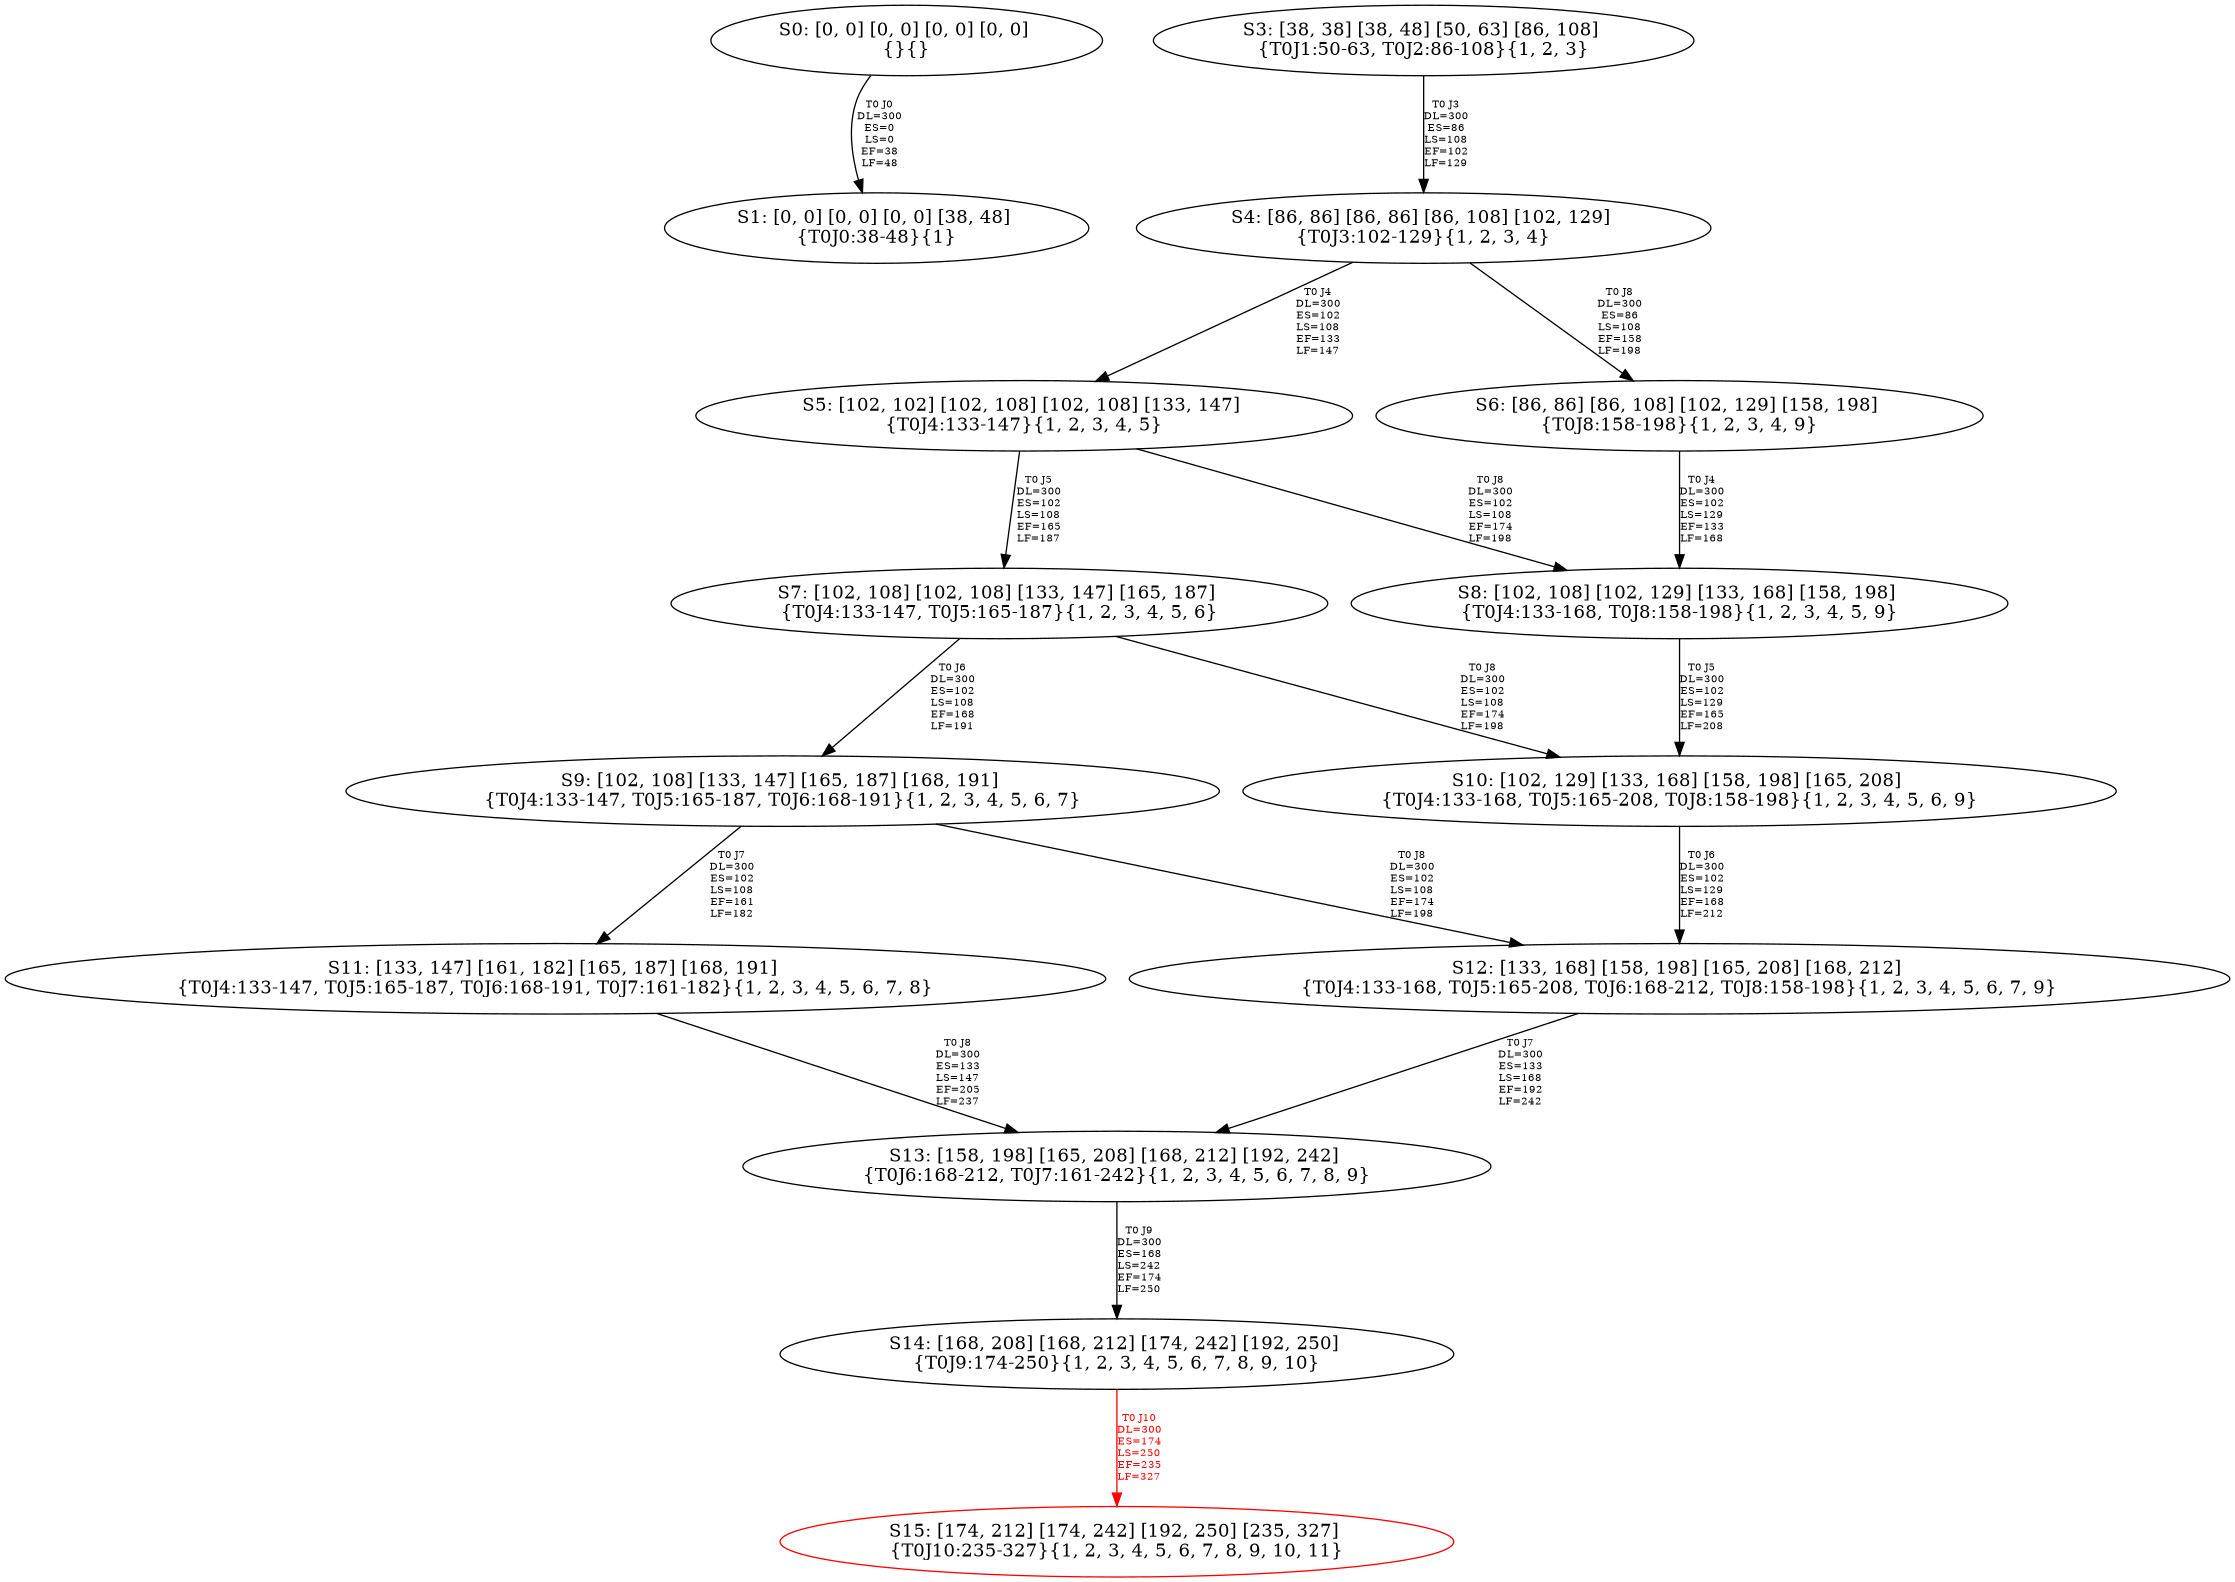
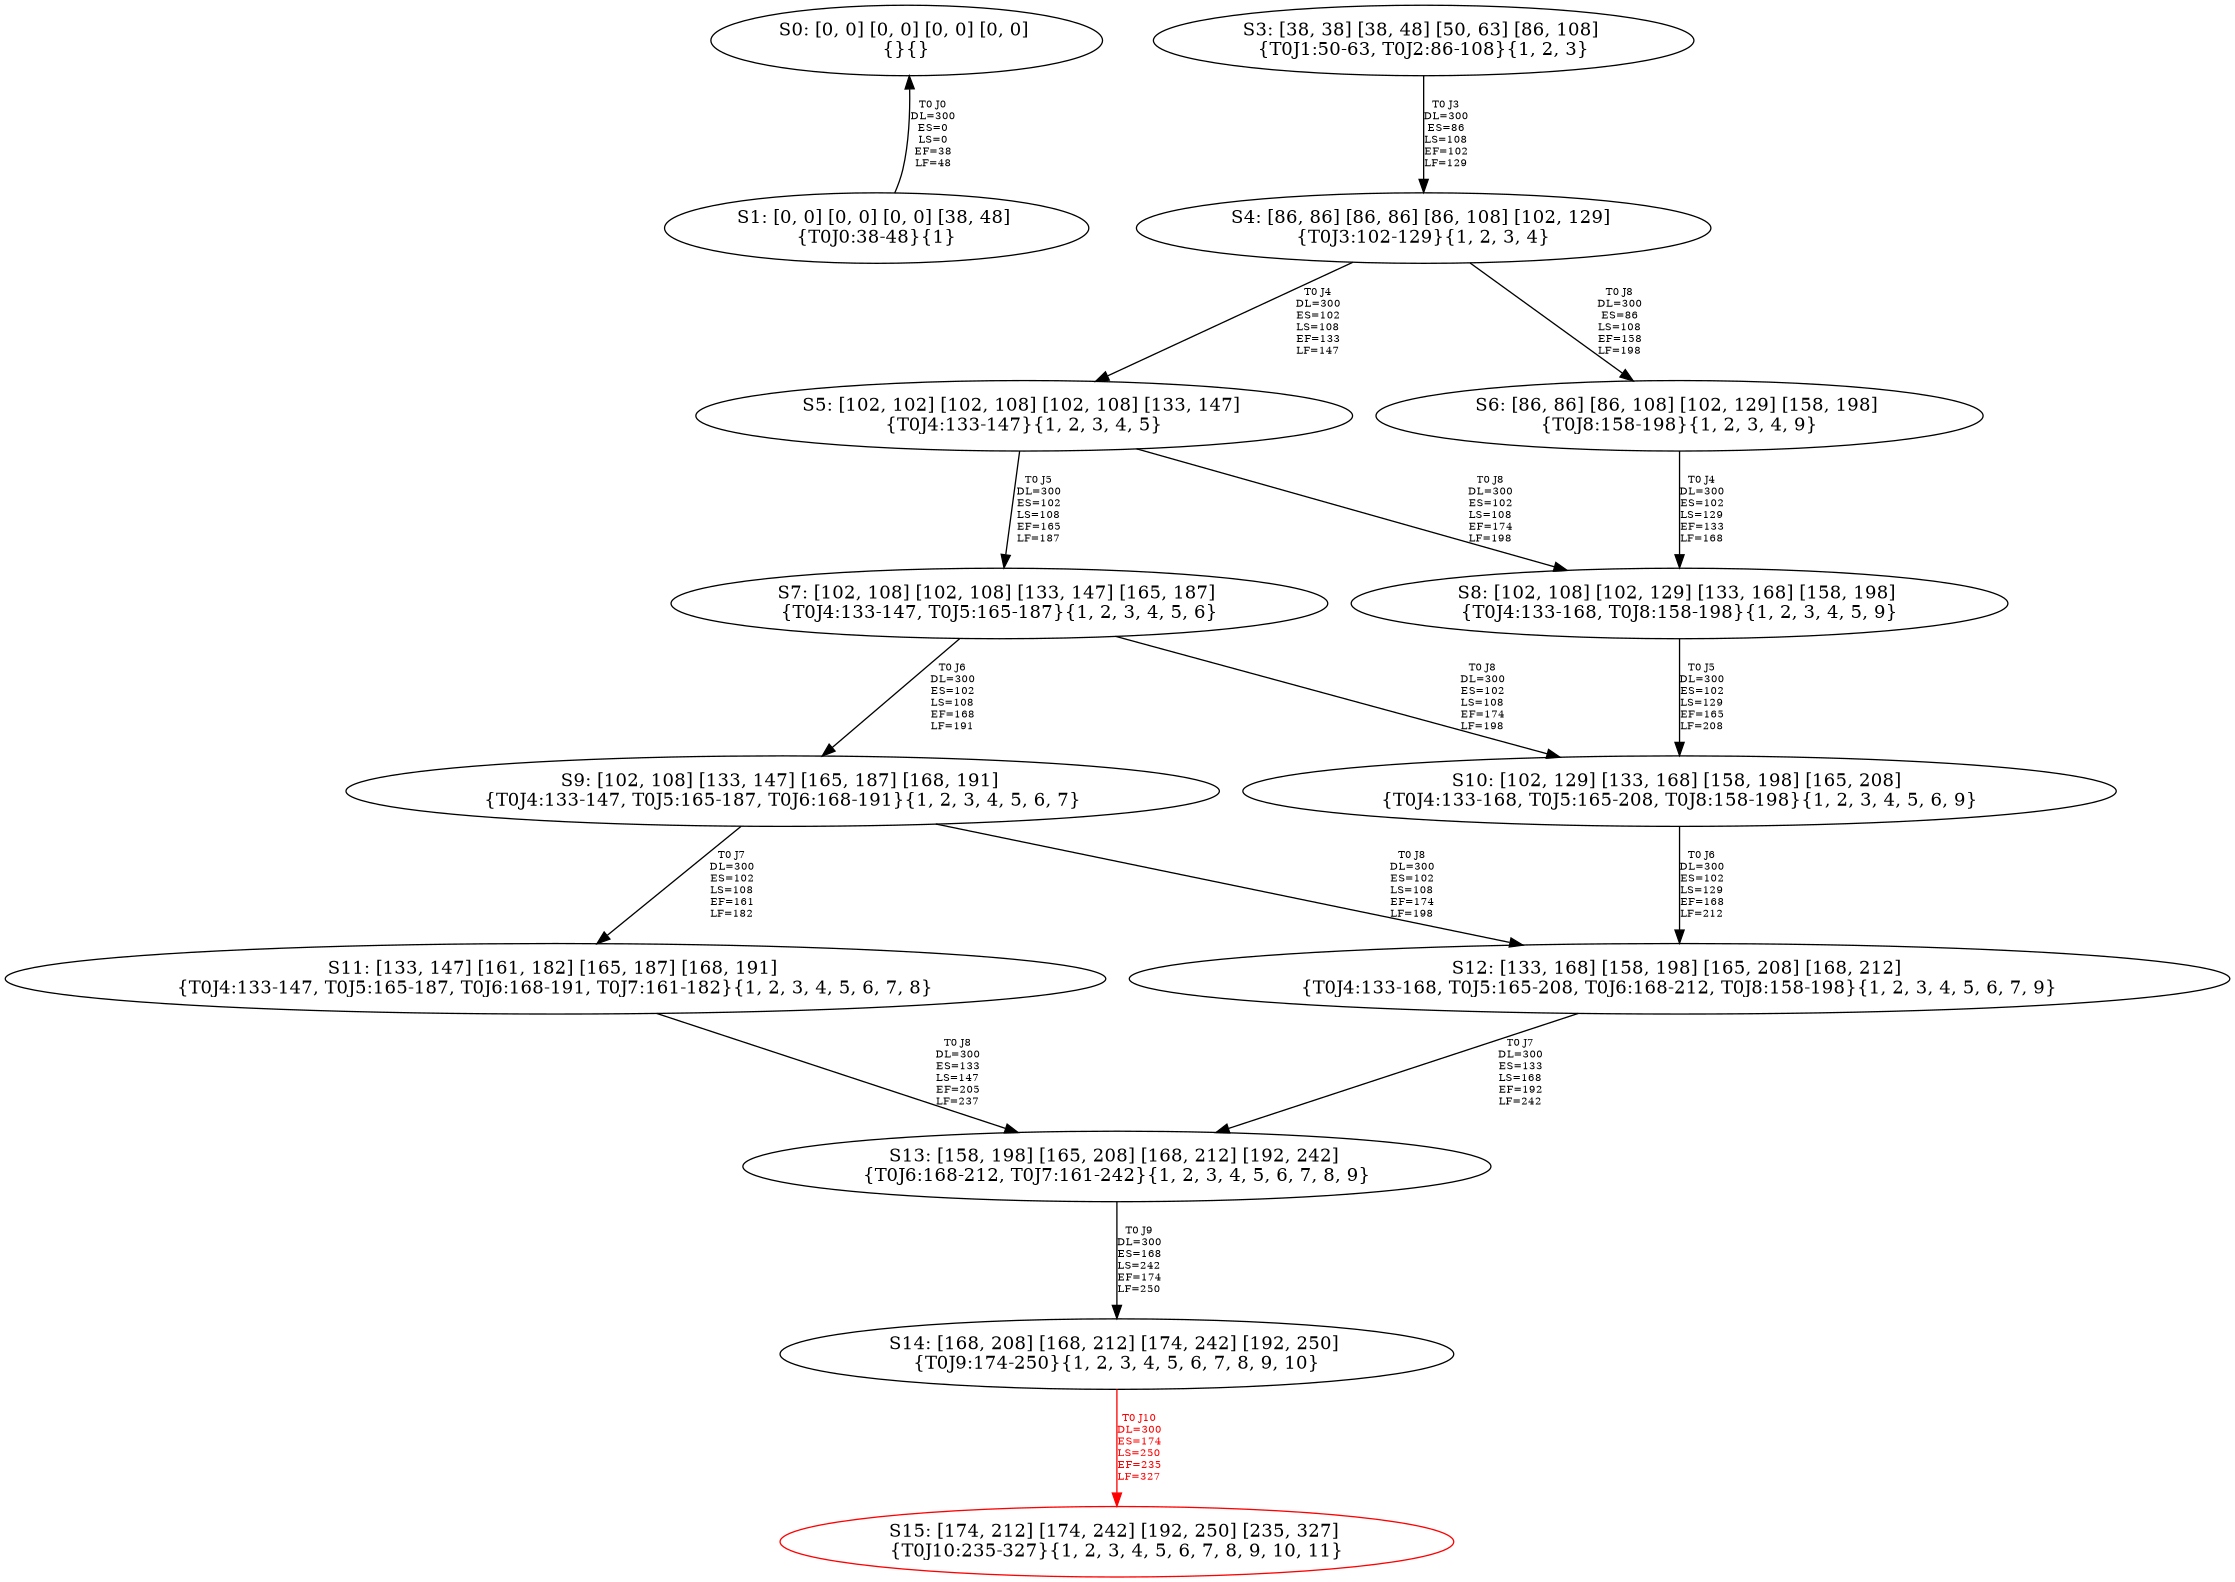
(852, 126) -> (907, 142)
